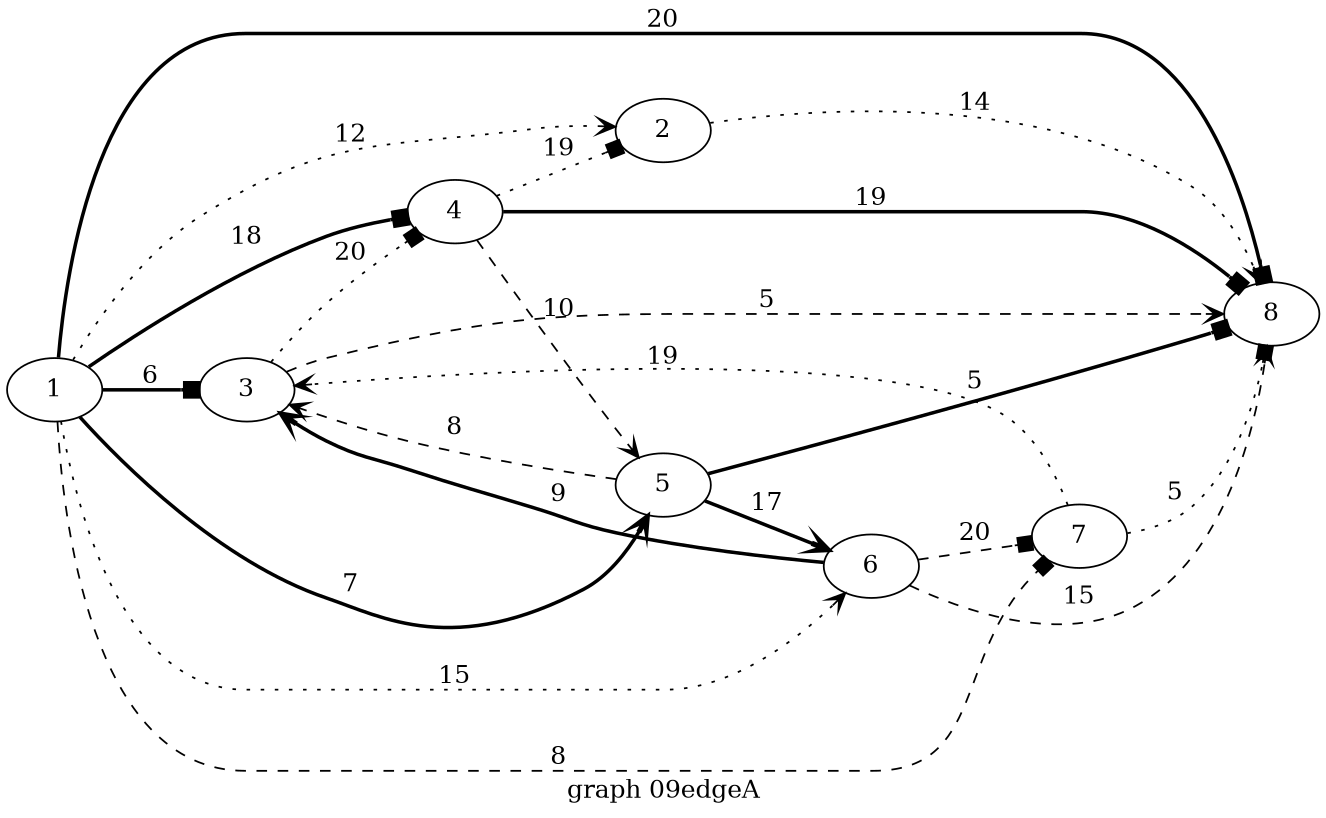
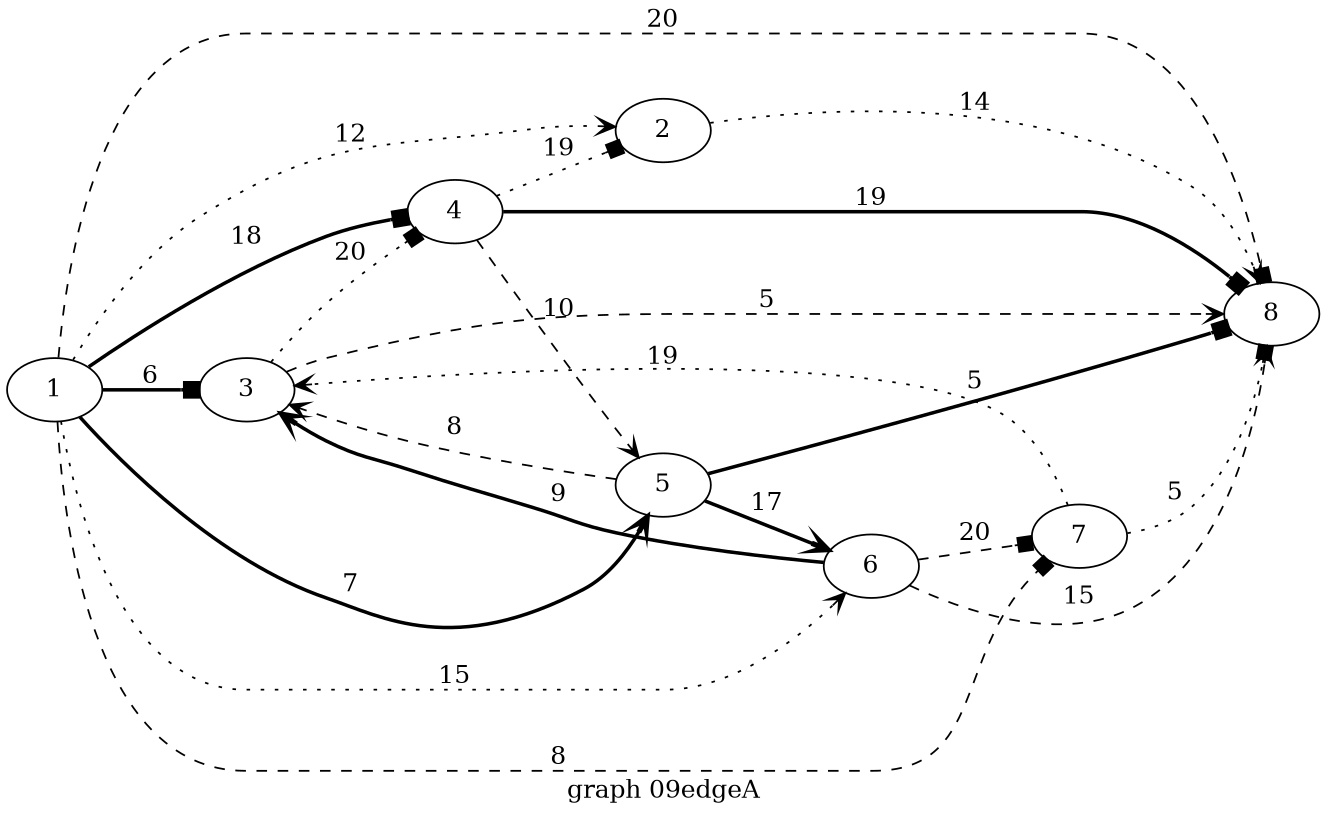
(617, 34) -> (617, 34)
